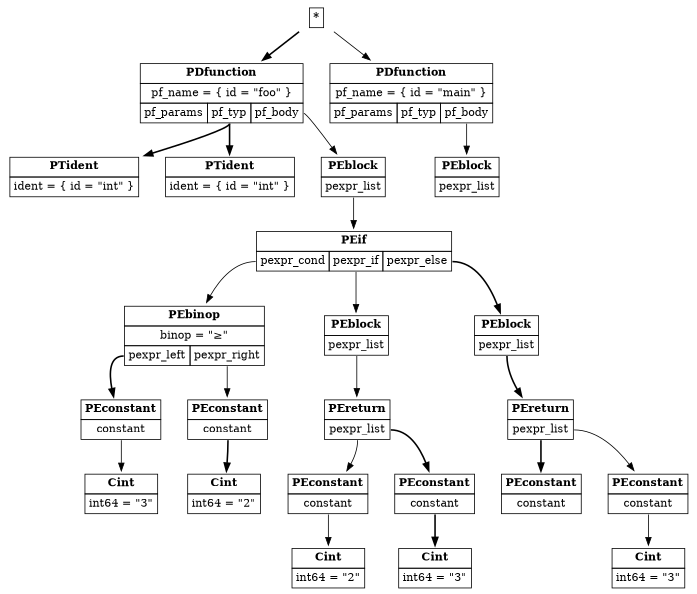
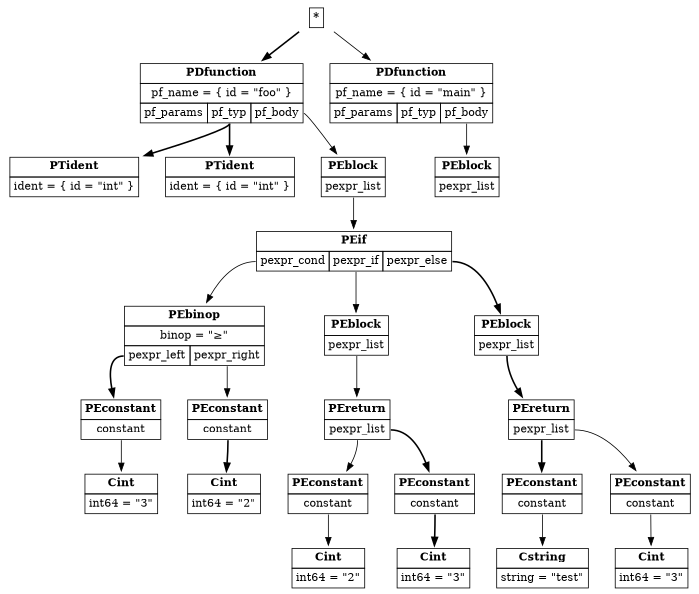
none -> (543, 568)
